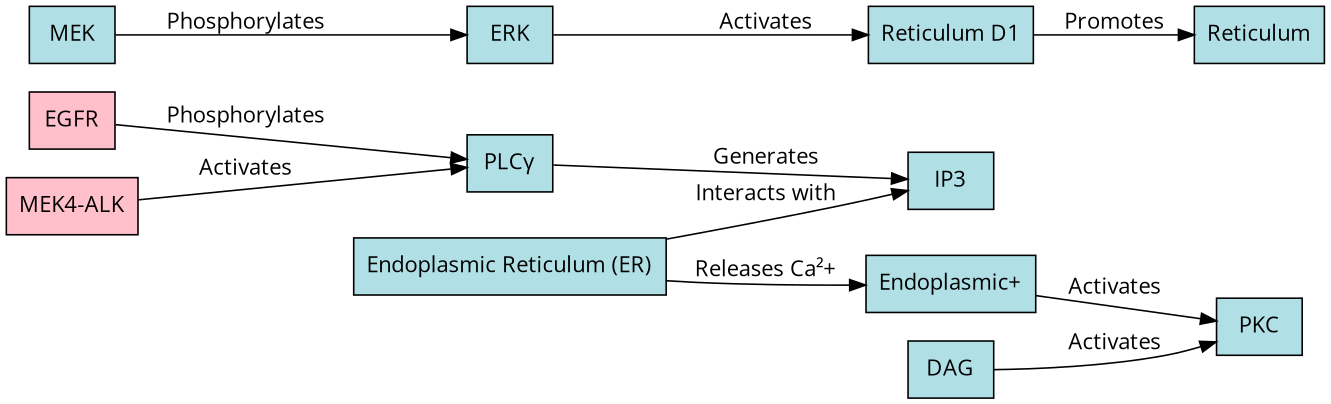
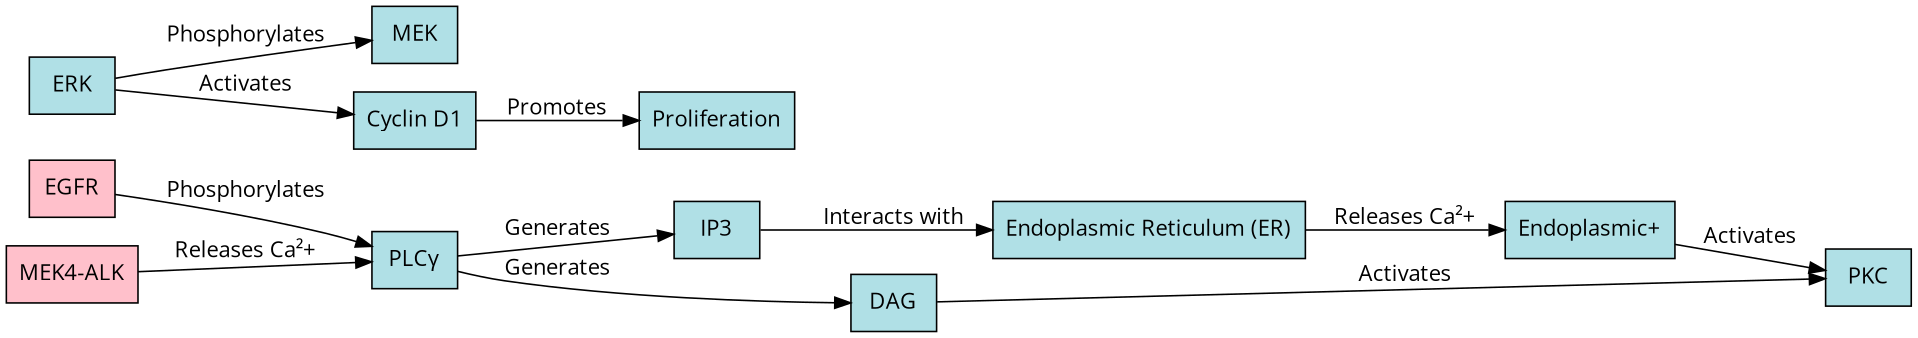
(283, 35) -> (235, 59)
(951, 35) -> (415, 121)
(1259, 35) -> (717, 121)
(246, 169) -> (246, 251)
(780, 218) -> (868, 230)
none -> (645, 295)
